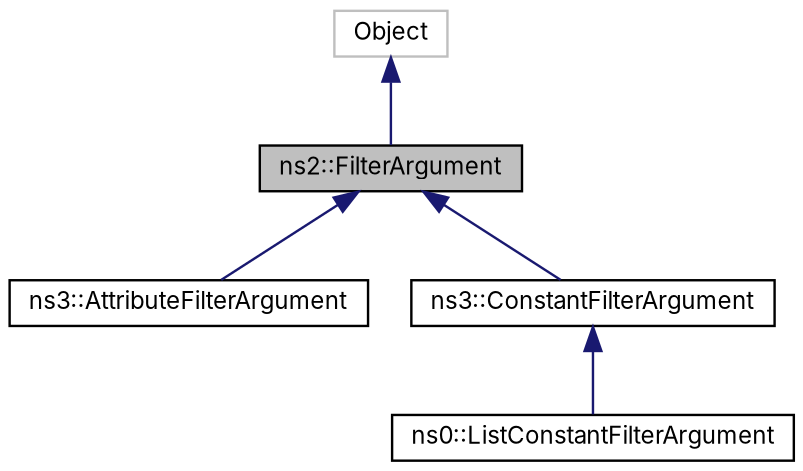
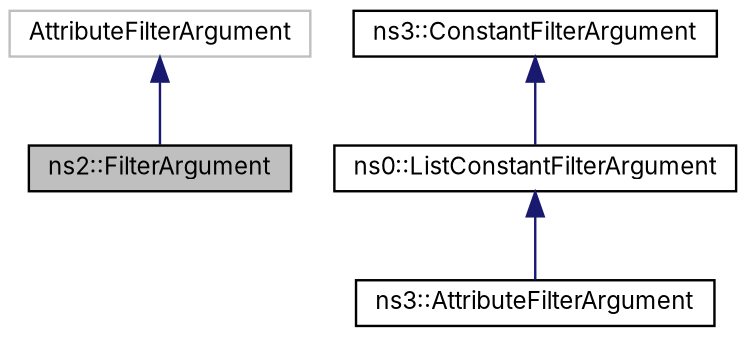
(391, 34) -> (160, 34)
(280, 242) -> (535, 248)
(502, 242) -> none
